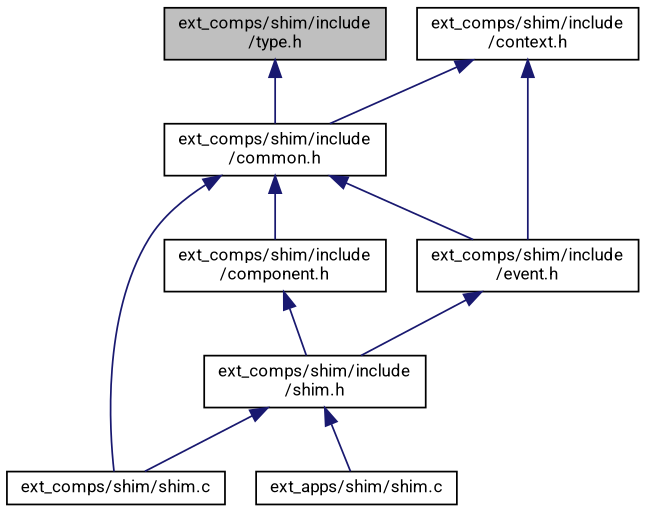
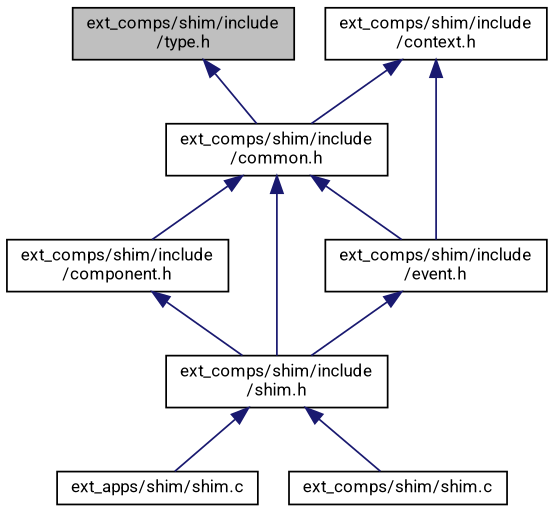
(121, 313) -> (277, 275)
